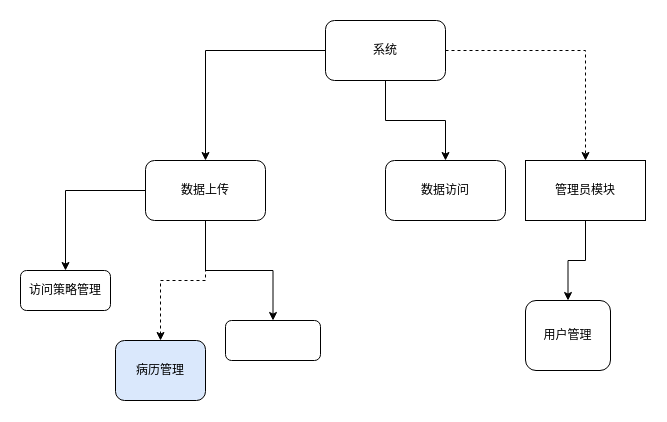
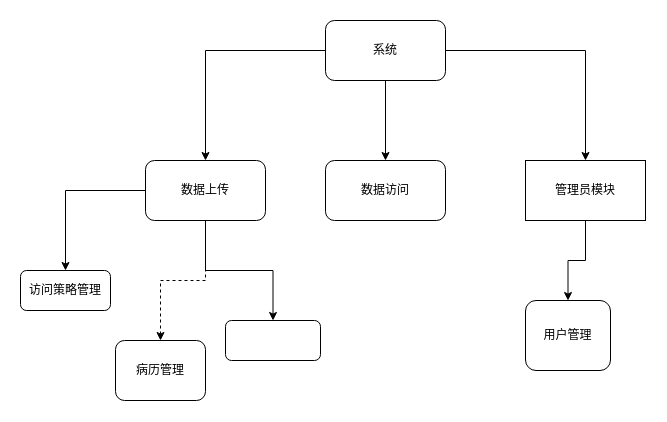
(566, 51) -> (566, 51)
(446, 191) -> (386, 191)
(161, 371) -> (161, 371)
